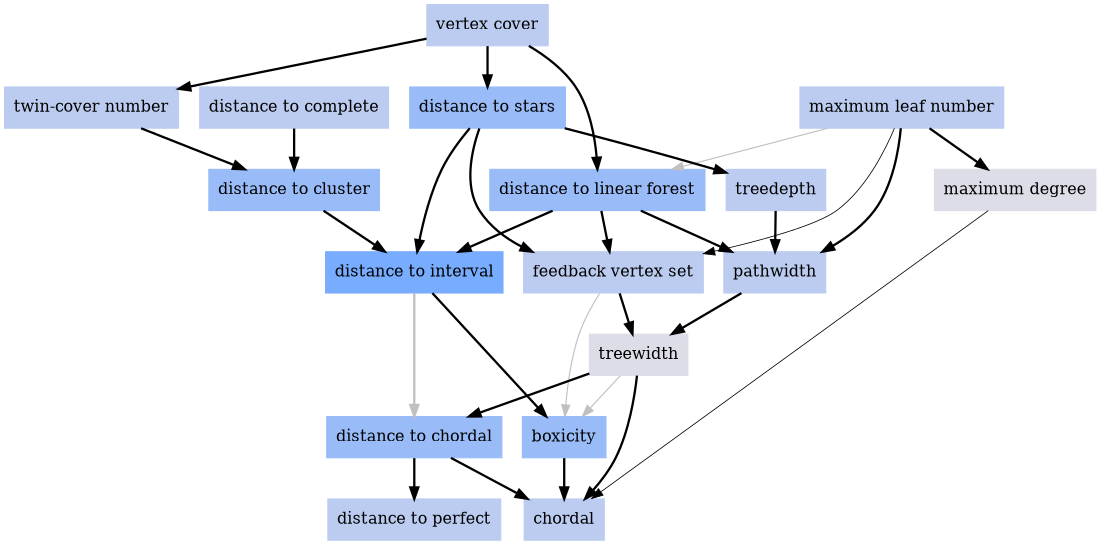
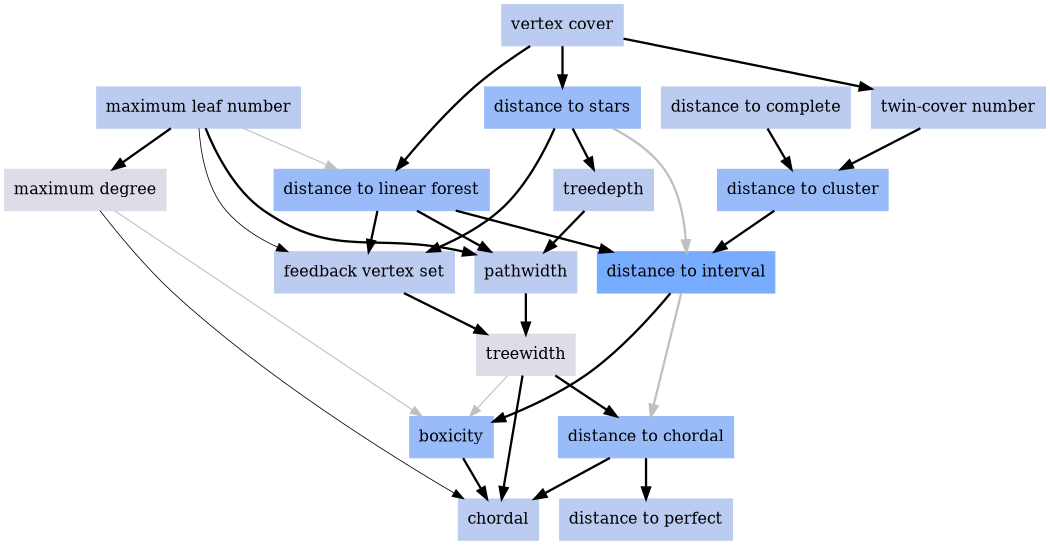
(437, 181) -> (667, 173)
(575, 347) -> (263, 310)
